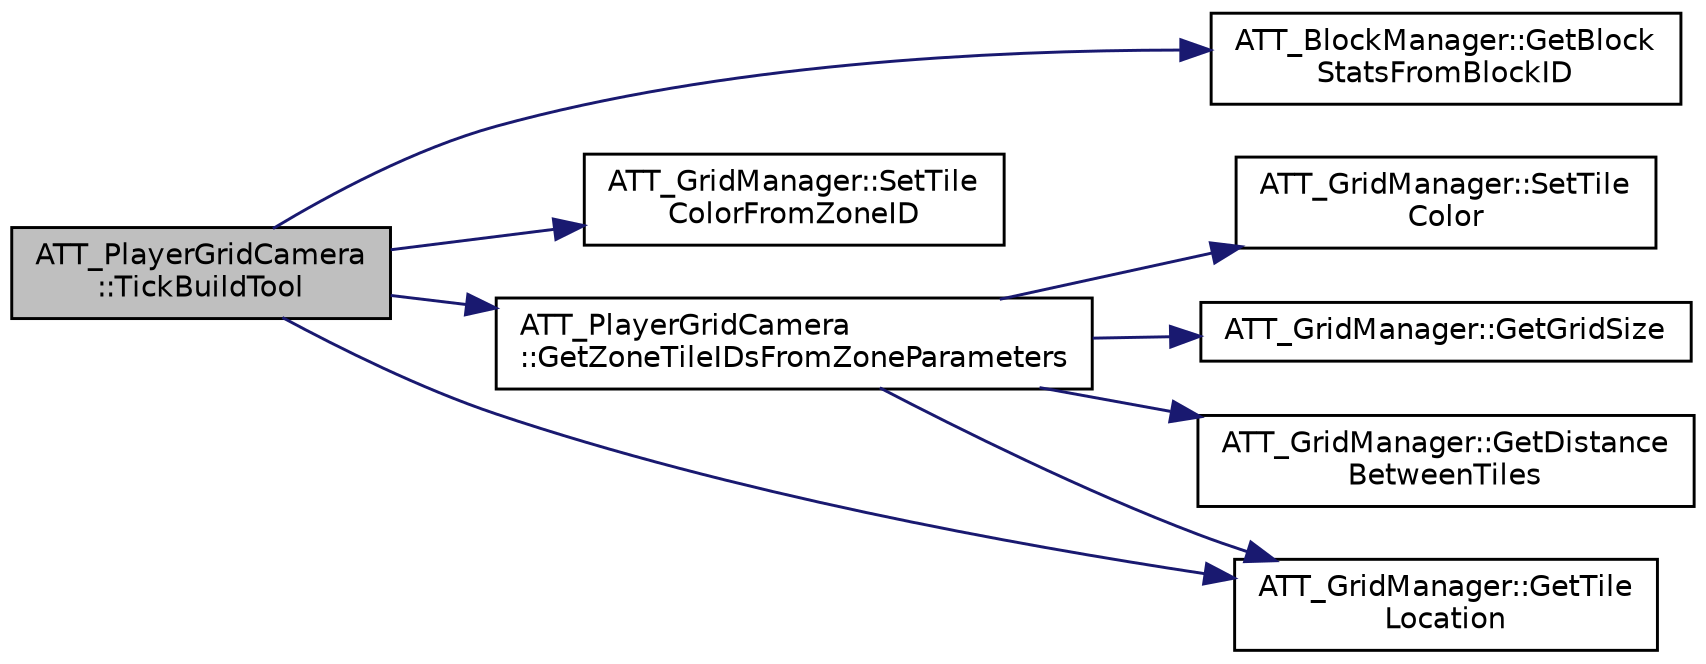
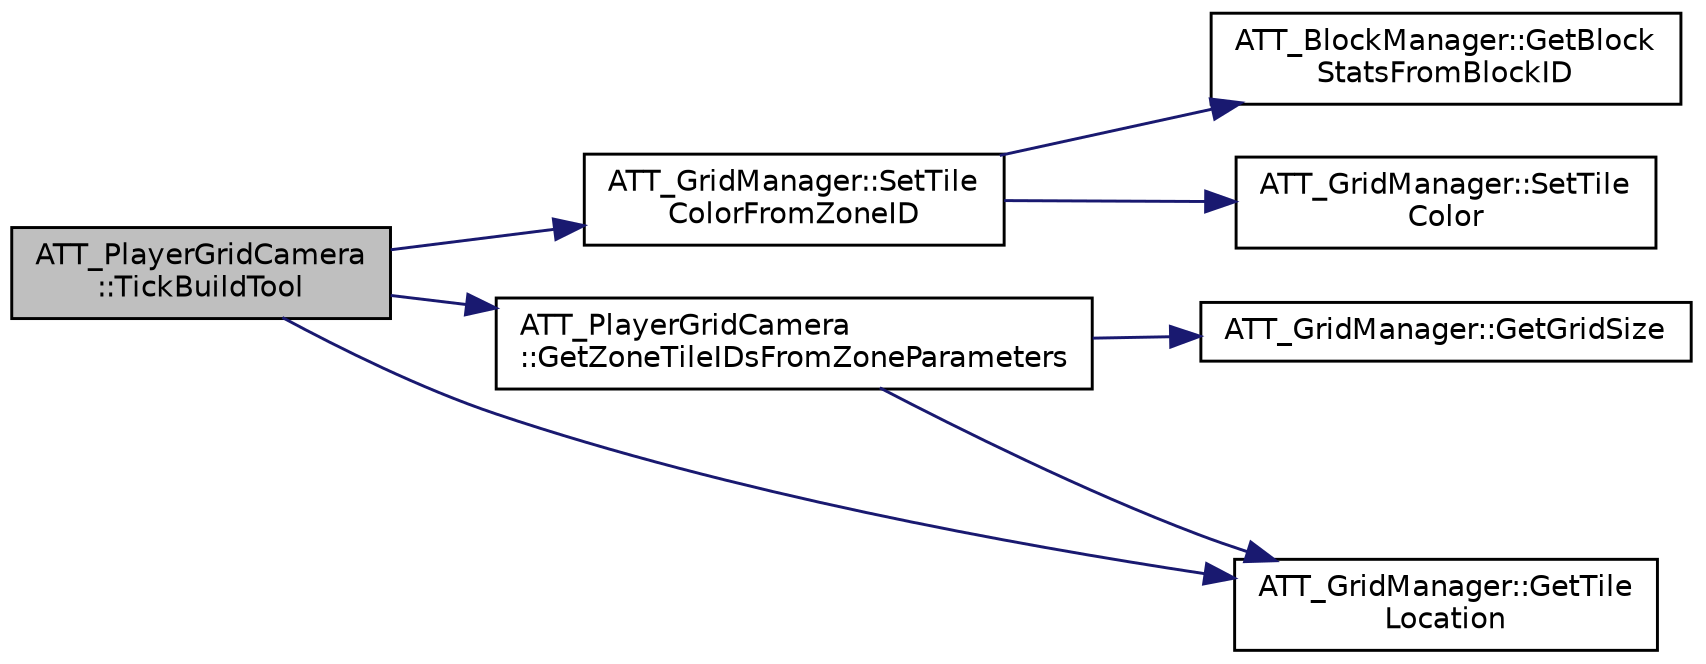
(713, 82) -> (1106, 132)
(1106, 276) -> (1105, 201)
(1446, 461) -> none
